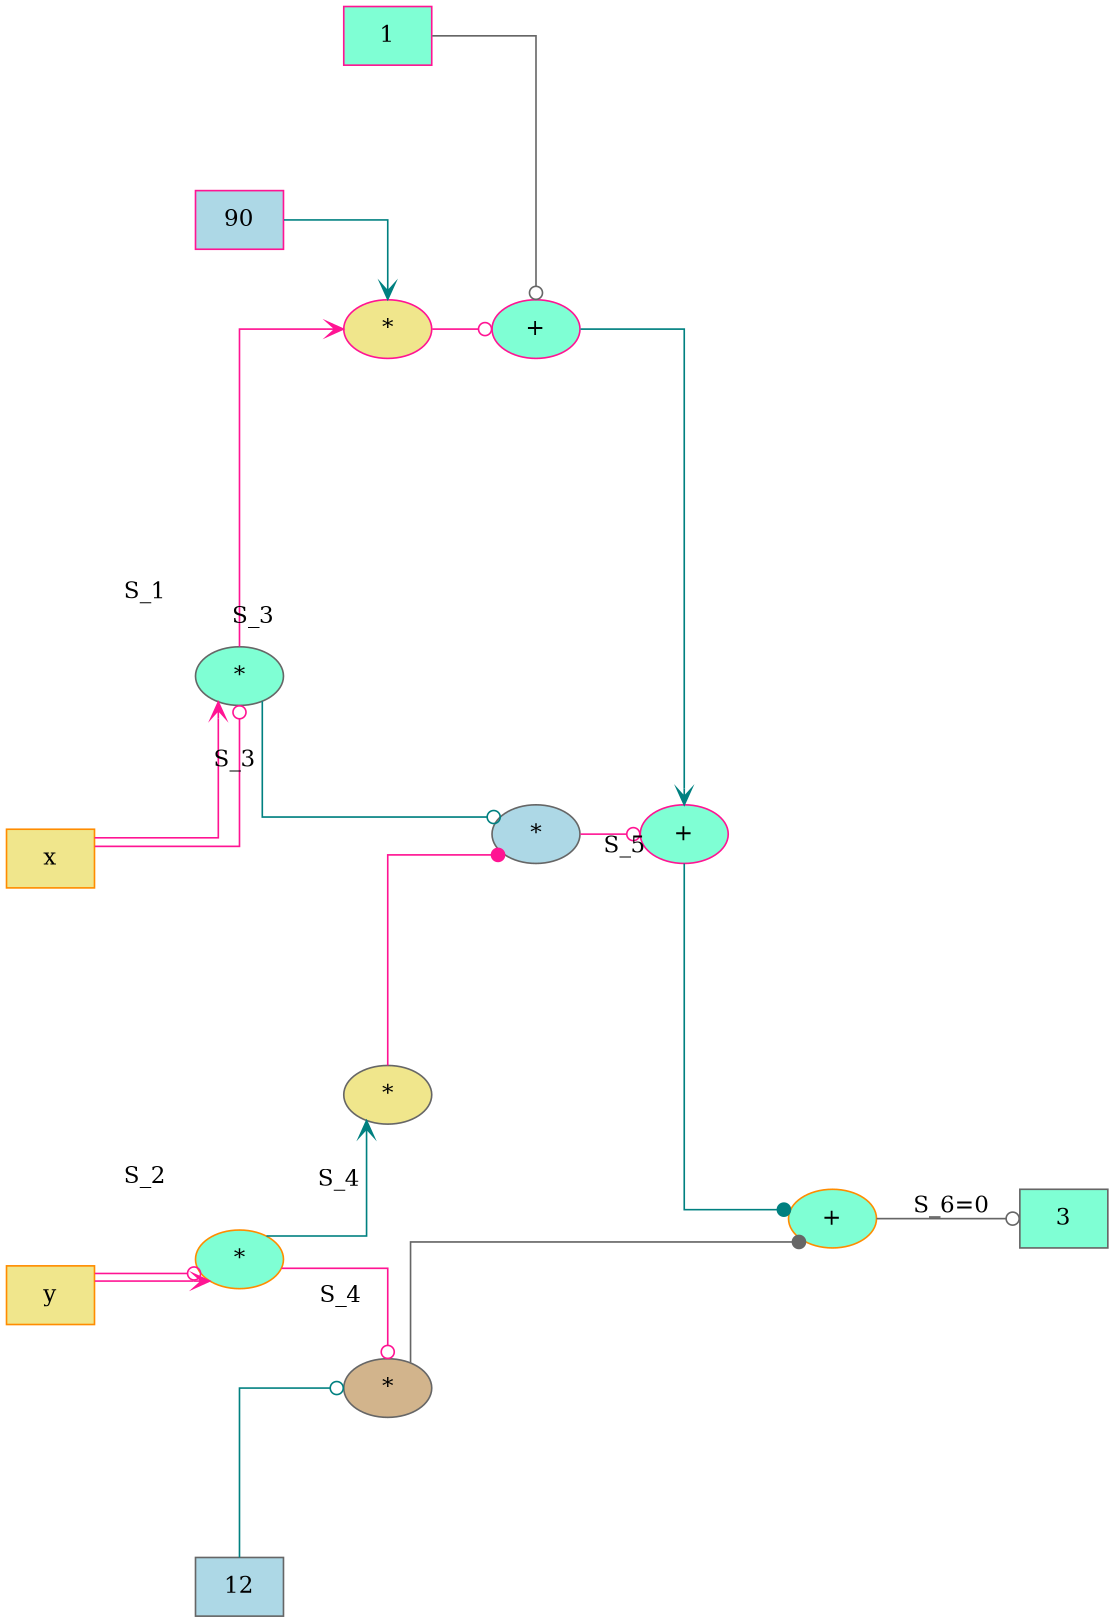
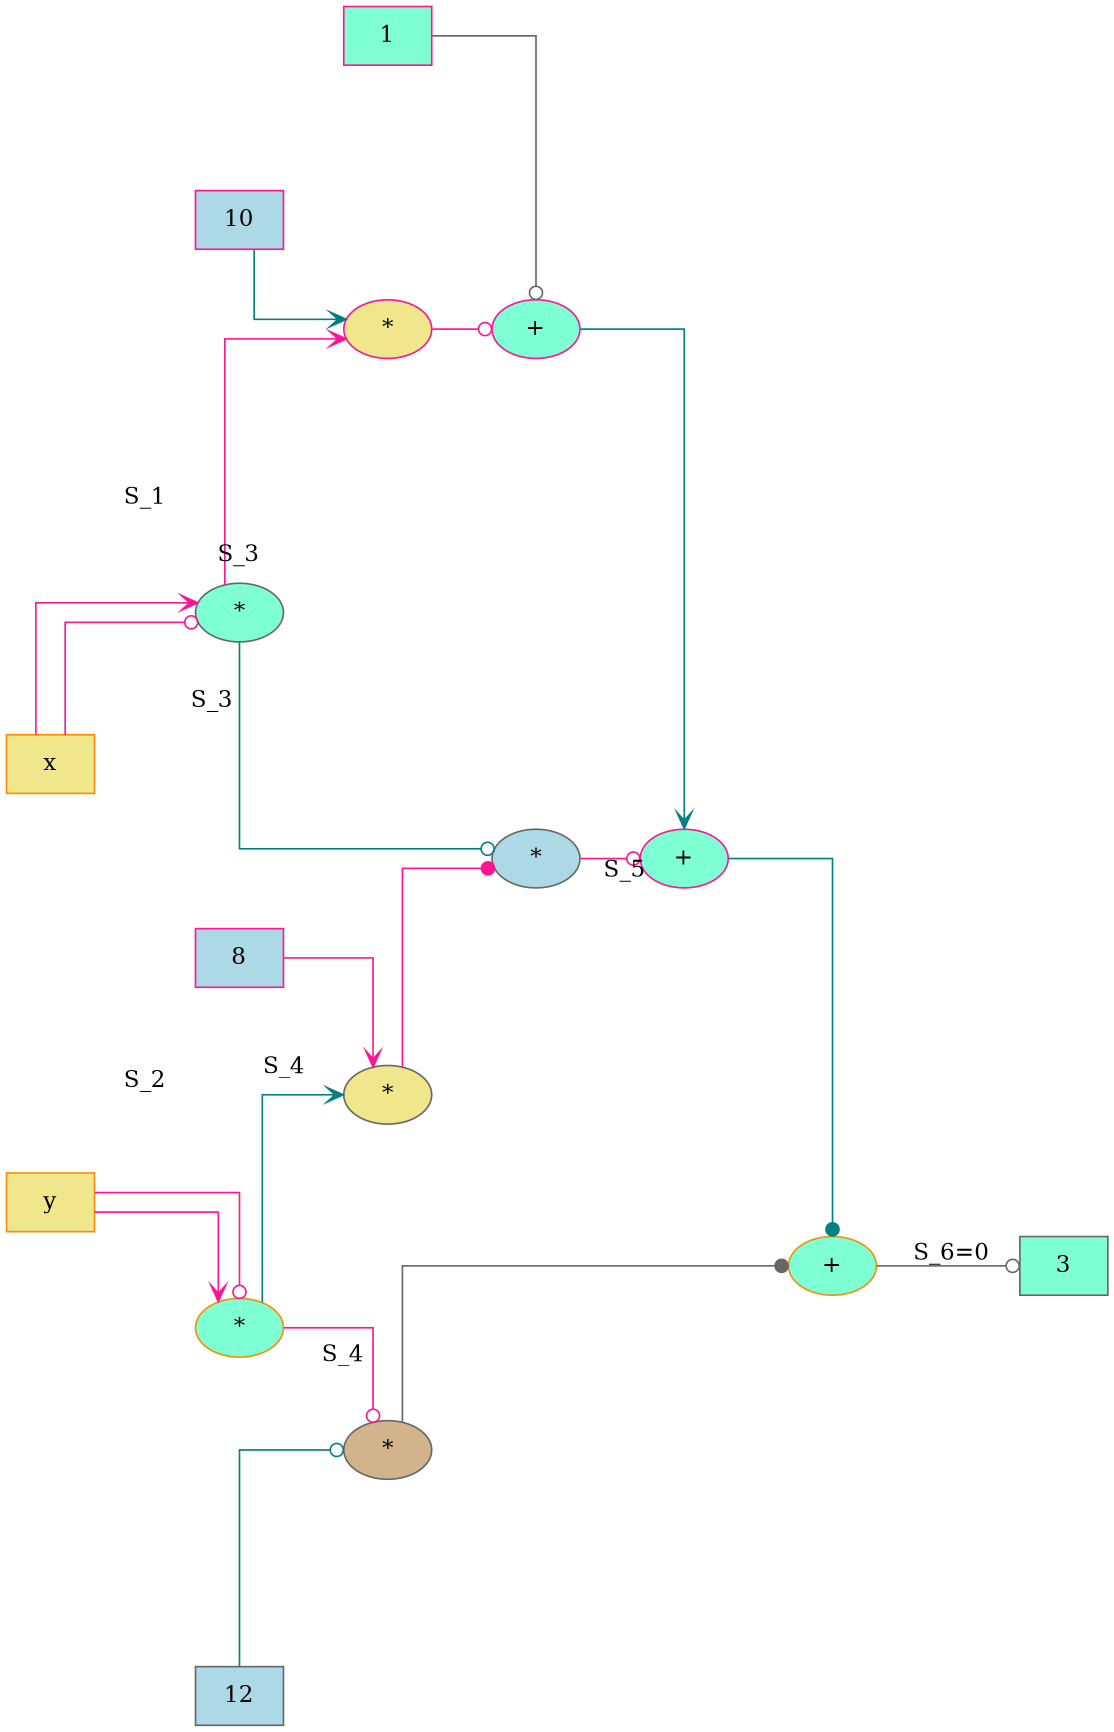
(239, 220) -> (239, 220)
none -> (239, 958)
